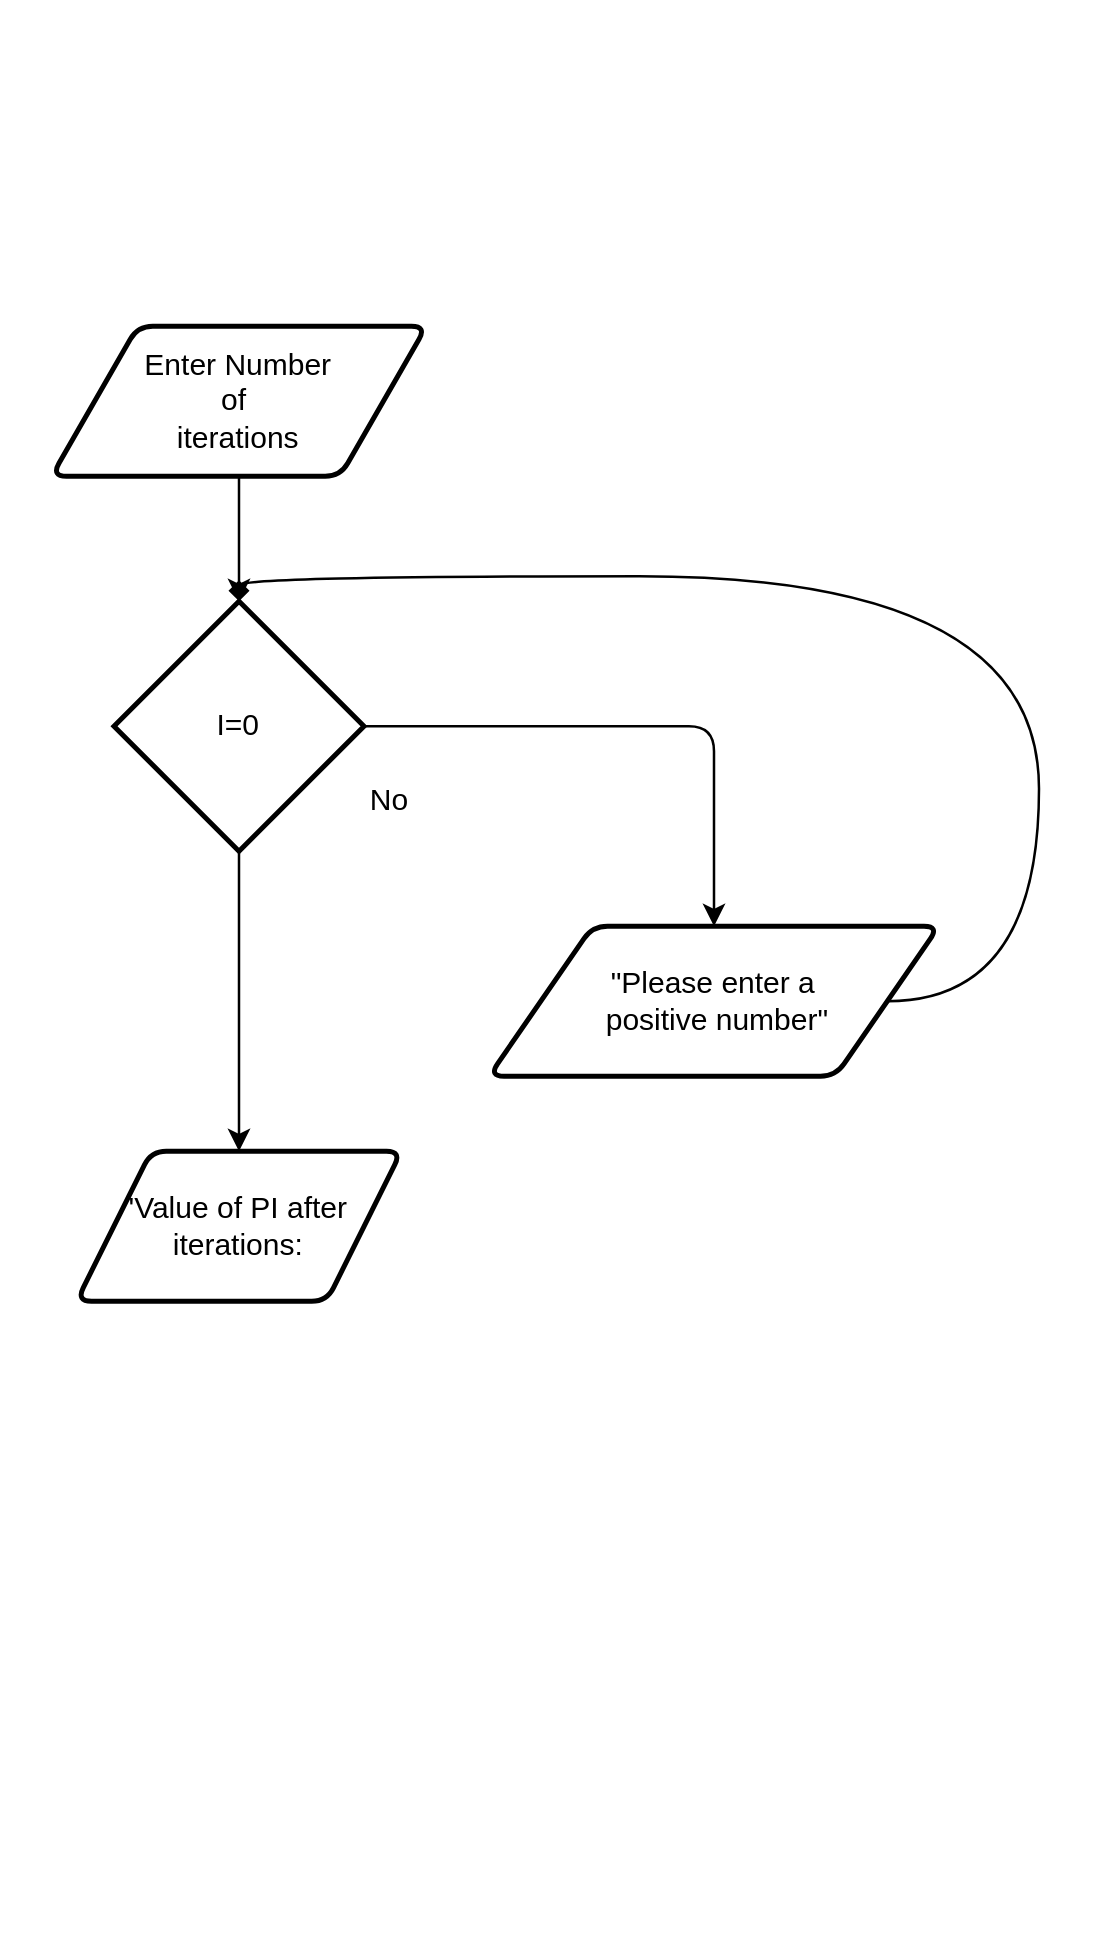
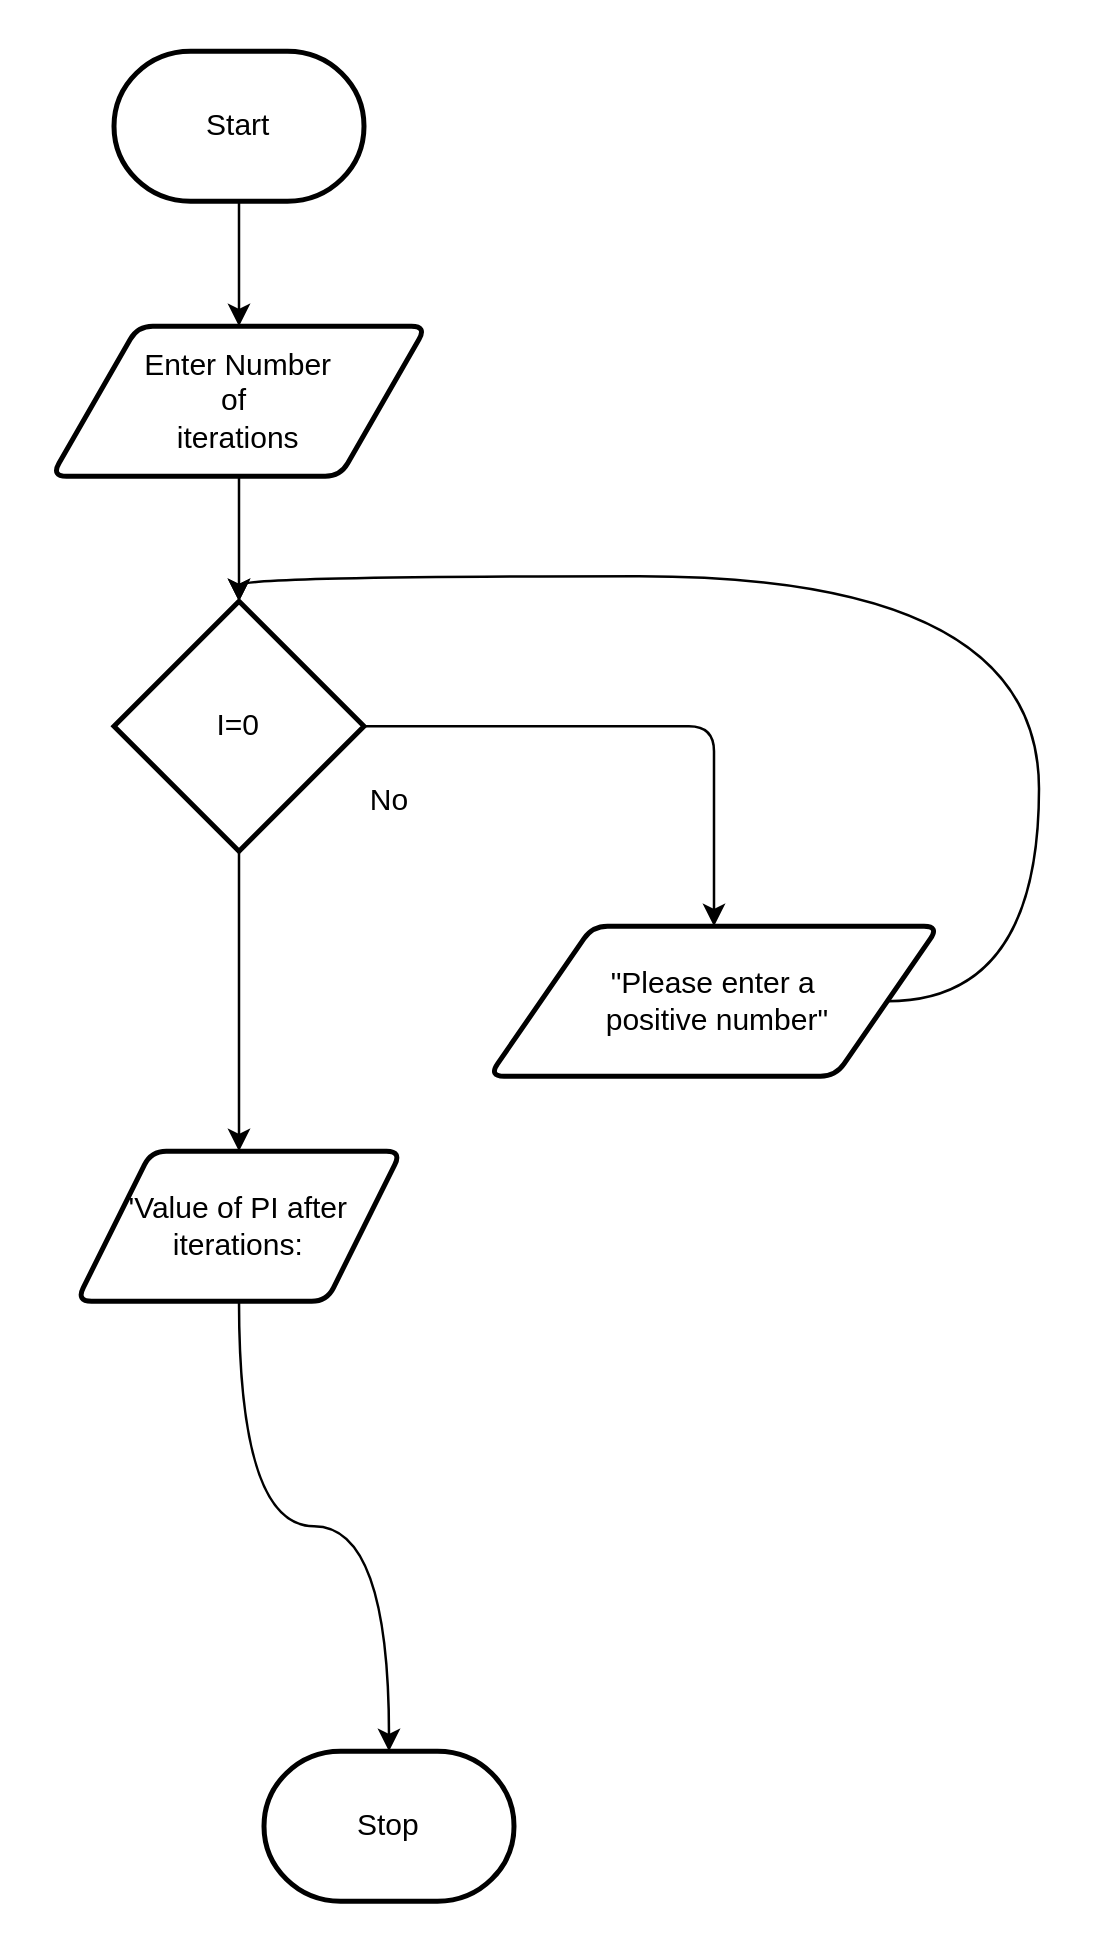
none -> (239, 126)
none -> (239, 255)
(239, 579) -> (239, 579)
none -> (307, 1525)
none -> (389, 1826)
